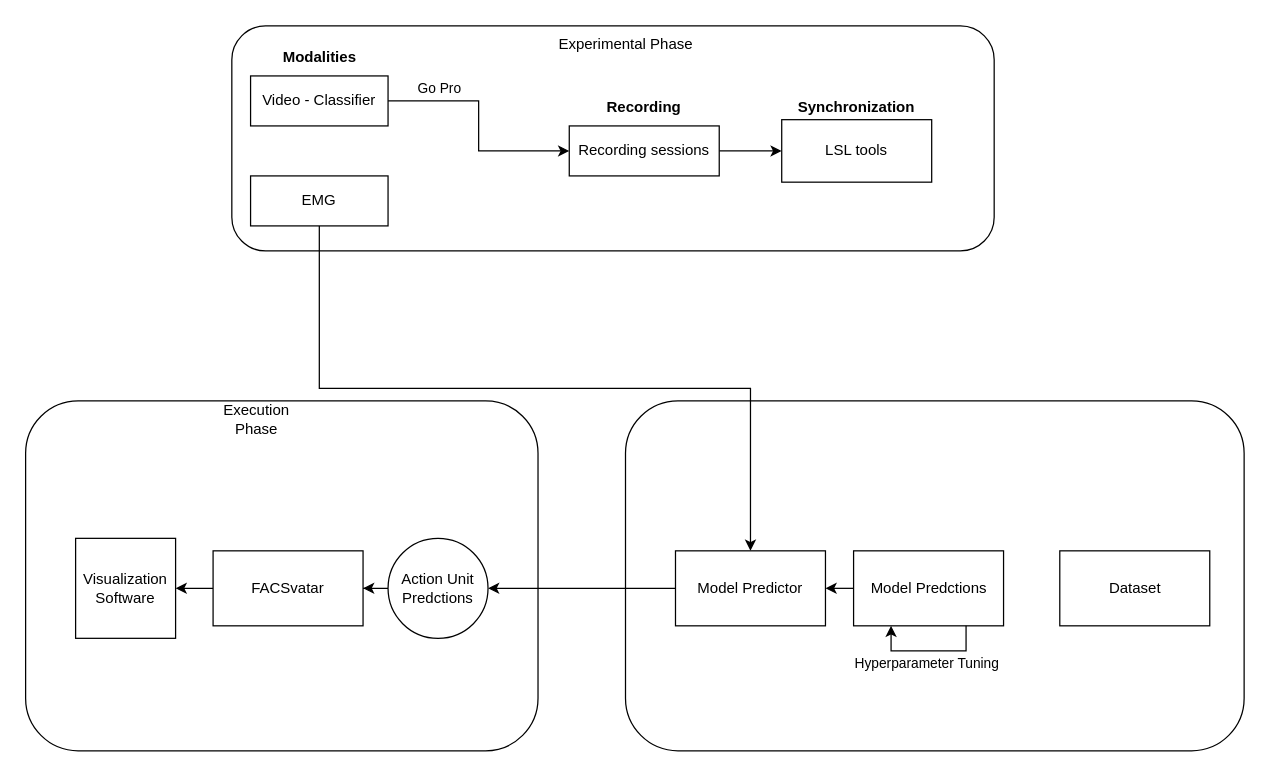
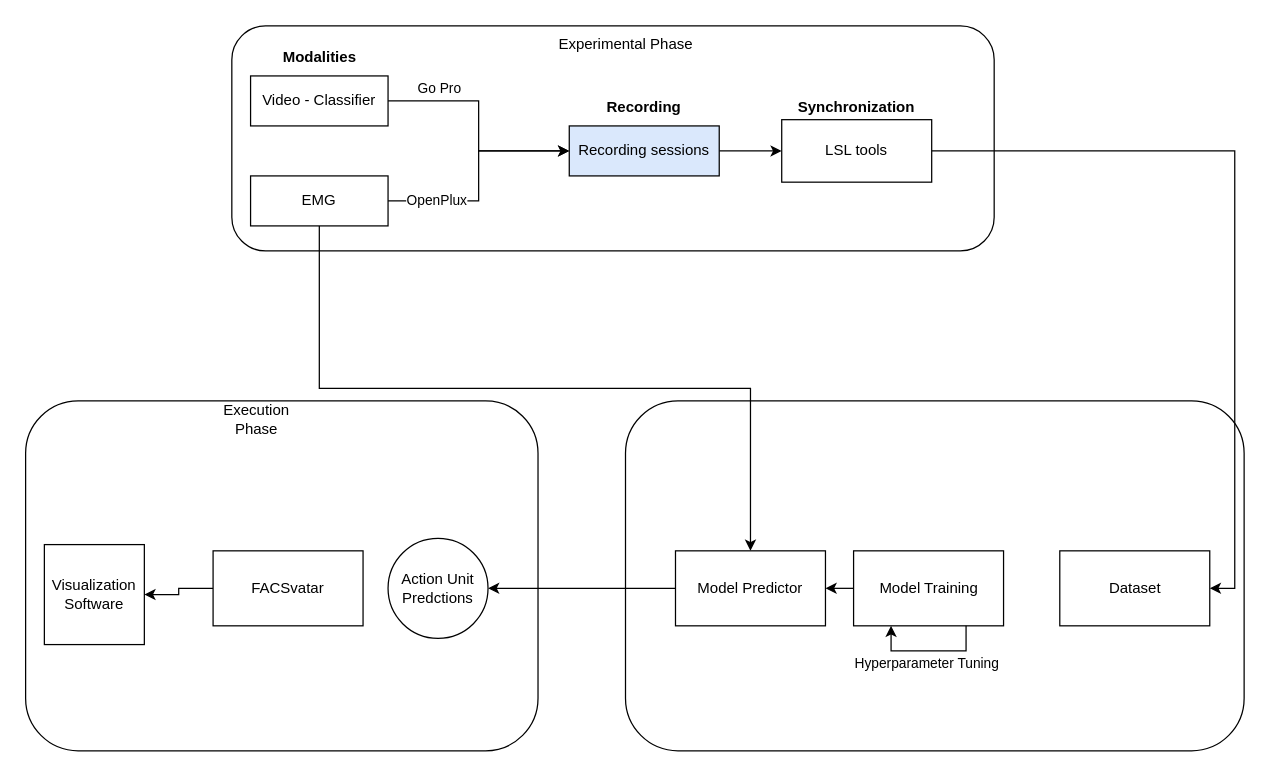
(644, 151) -> (644, 151)
none -> (458, 201)
none -> (1235, 226)
(126, 588) -> (94, 594)
(371, 588) -> none
(929, 588) -> (929, 588)
